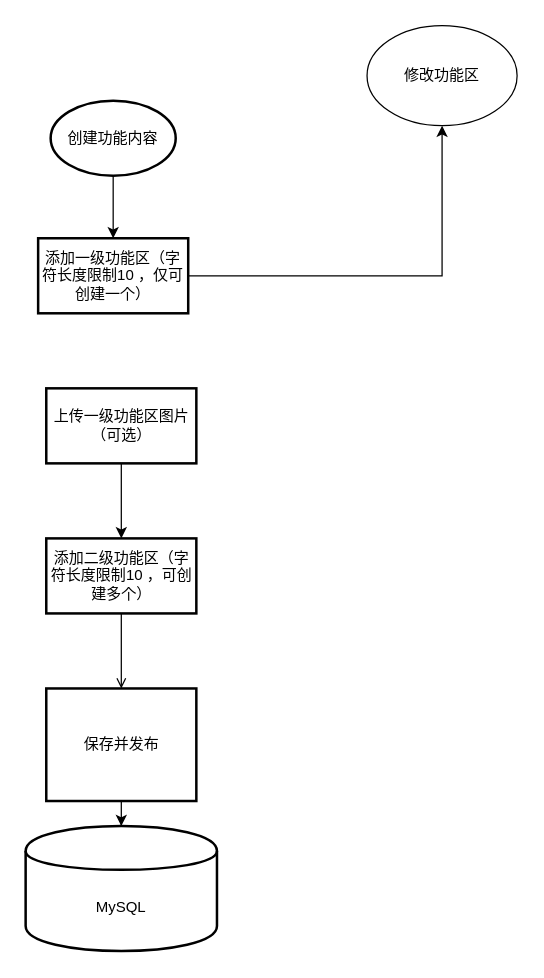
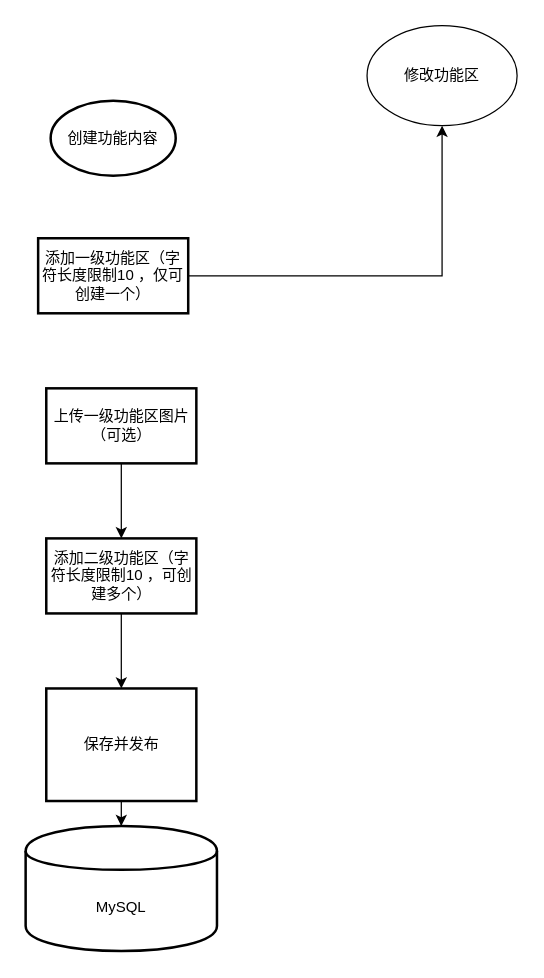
(113, 203) -> none
(121, 681) -> (121, 678)
